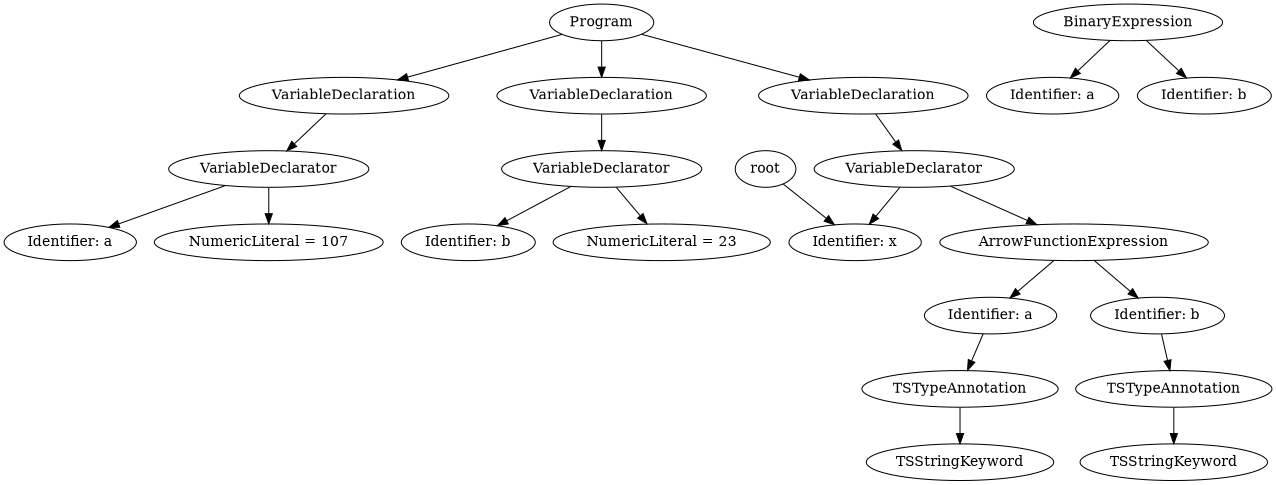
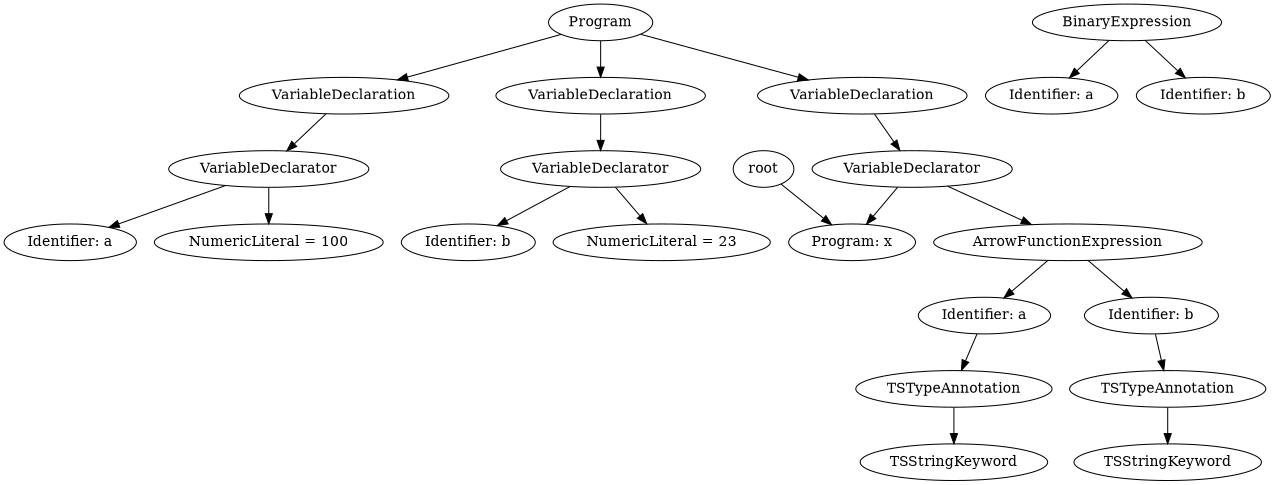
(269, 242) -> (269, 242)
(855, 242) -> (852, 242)
